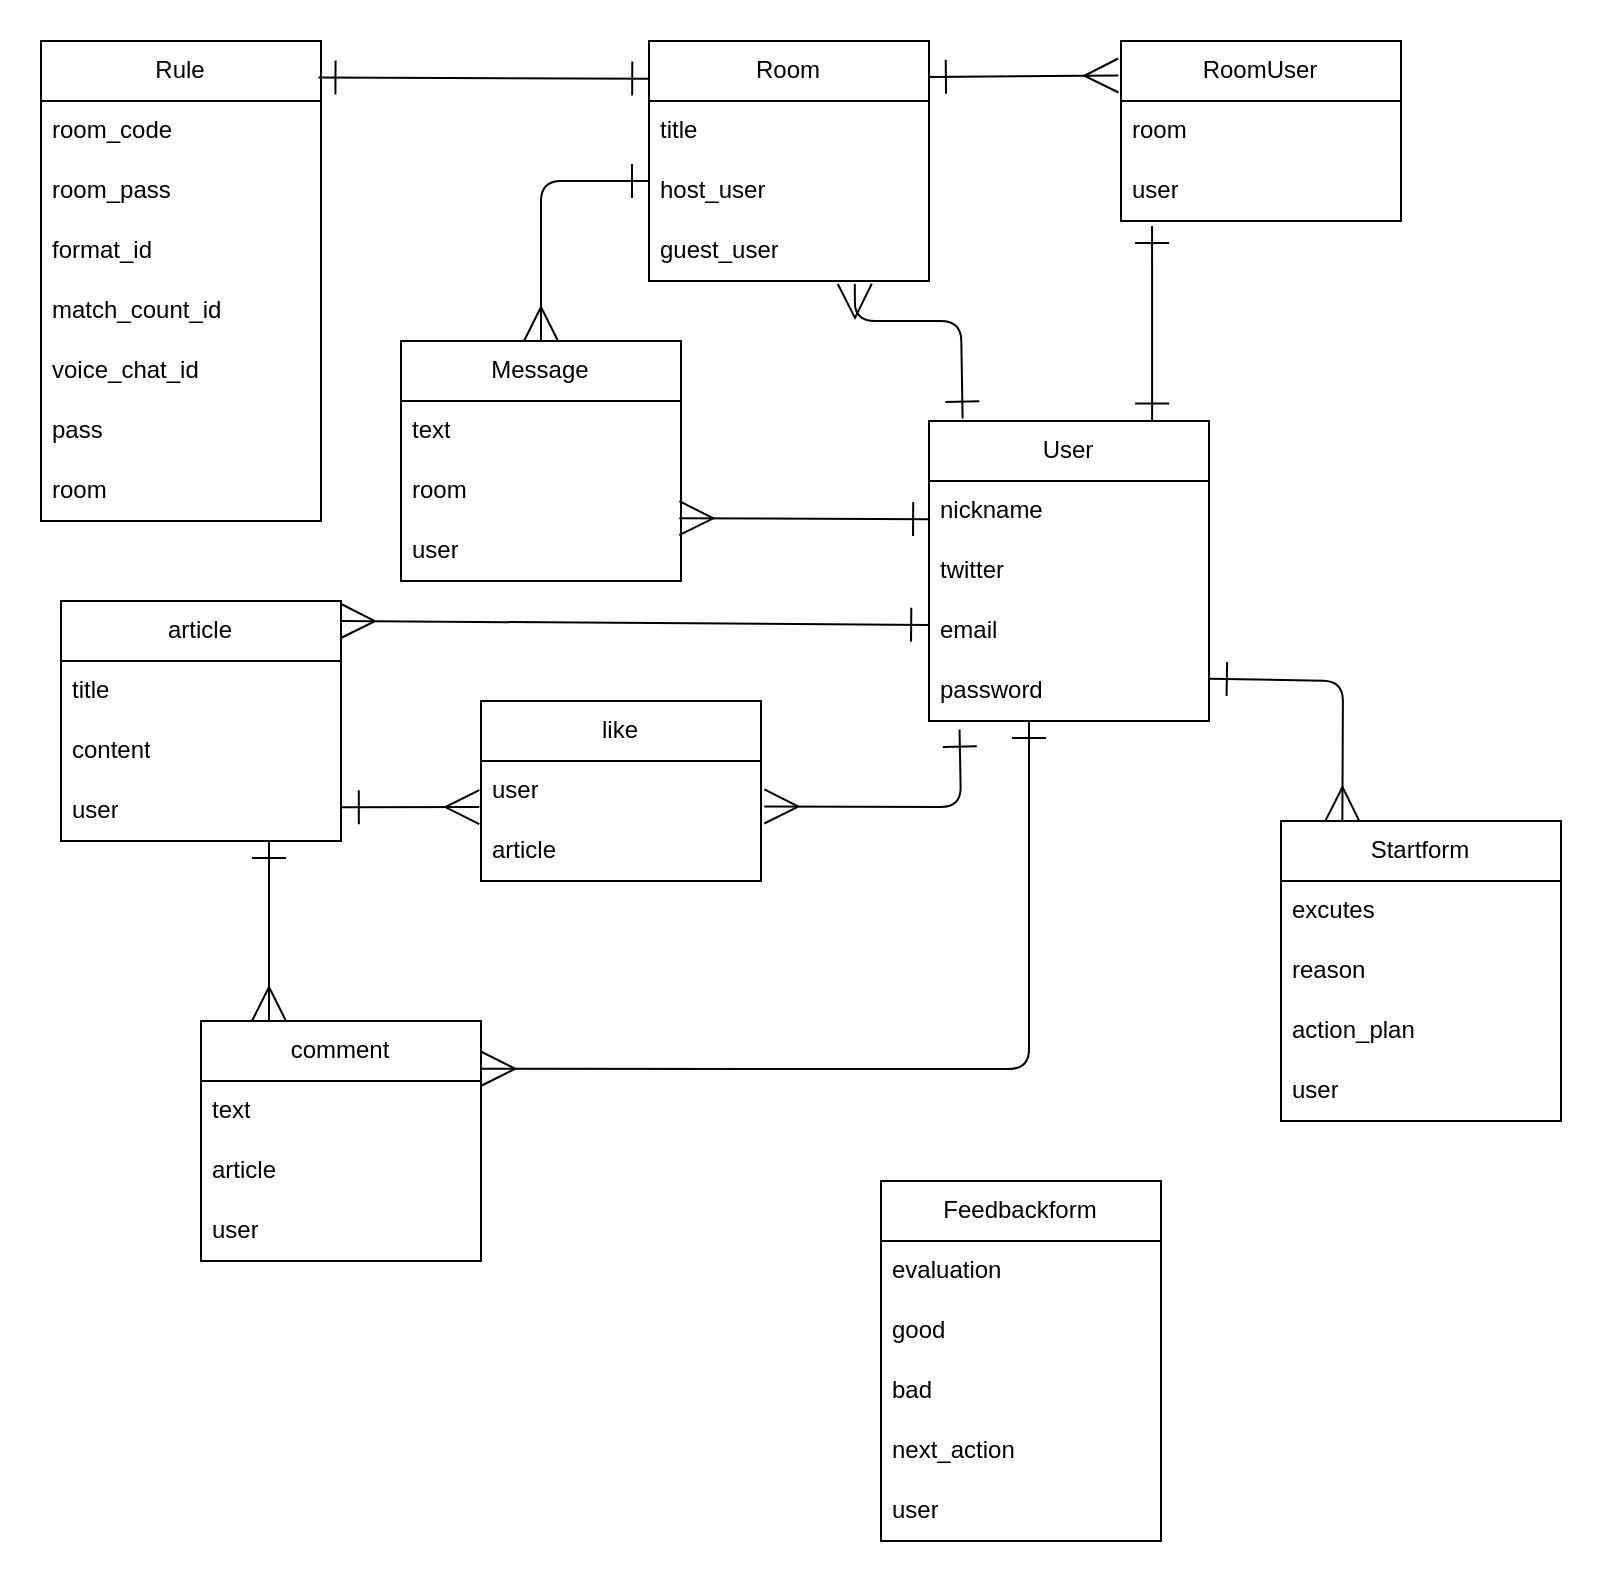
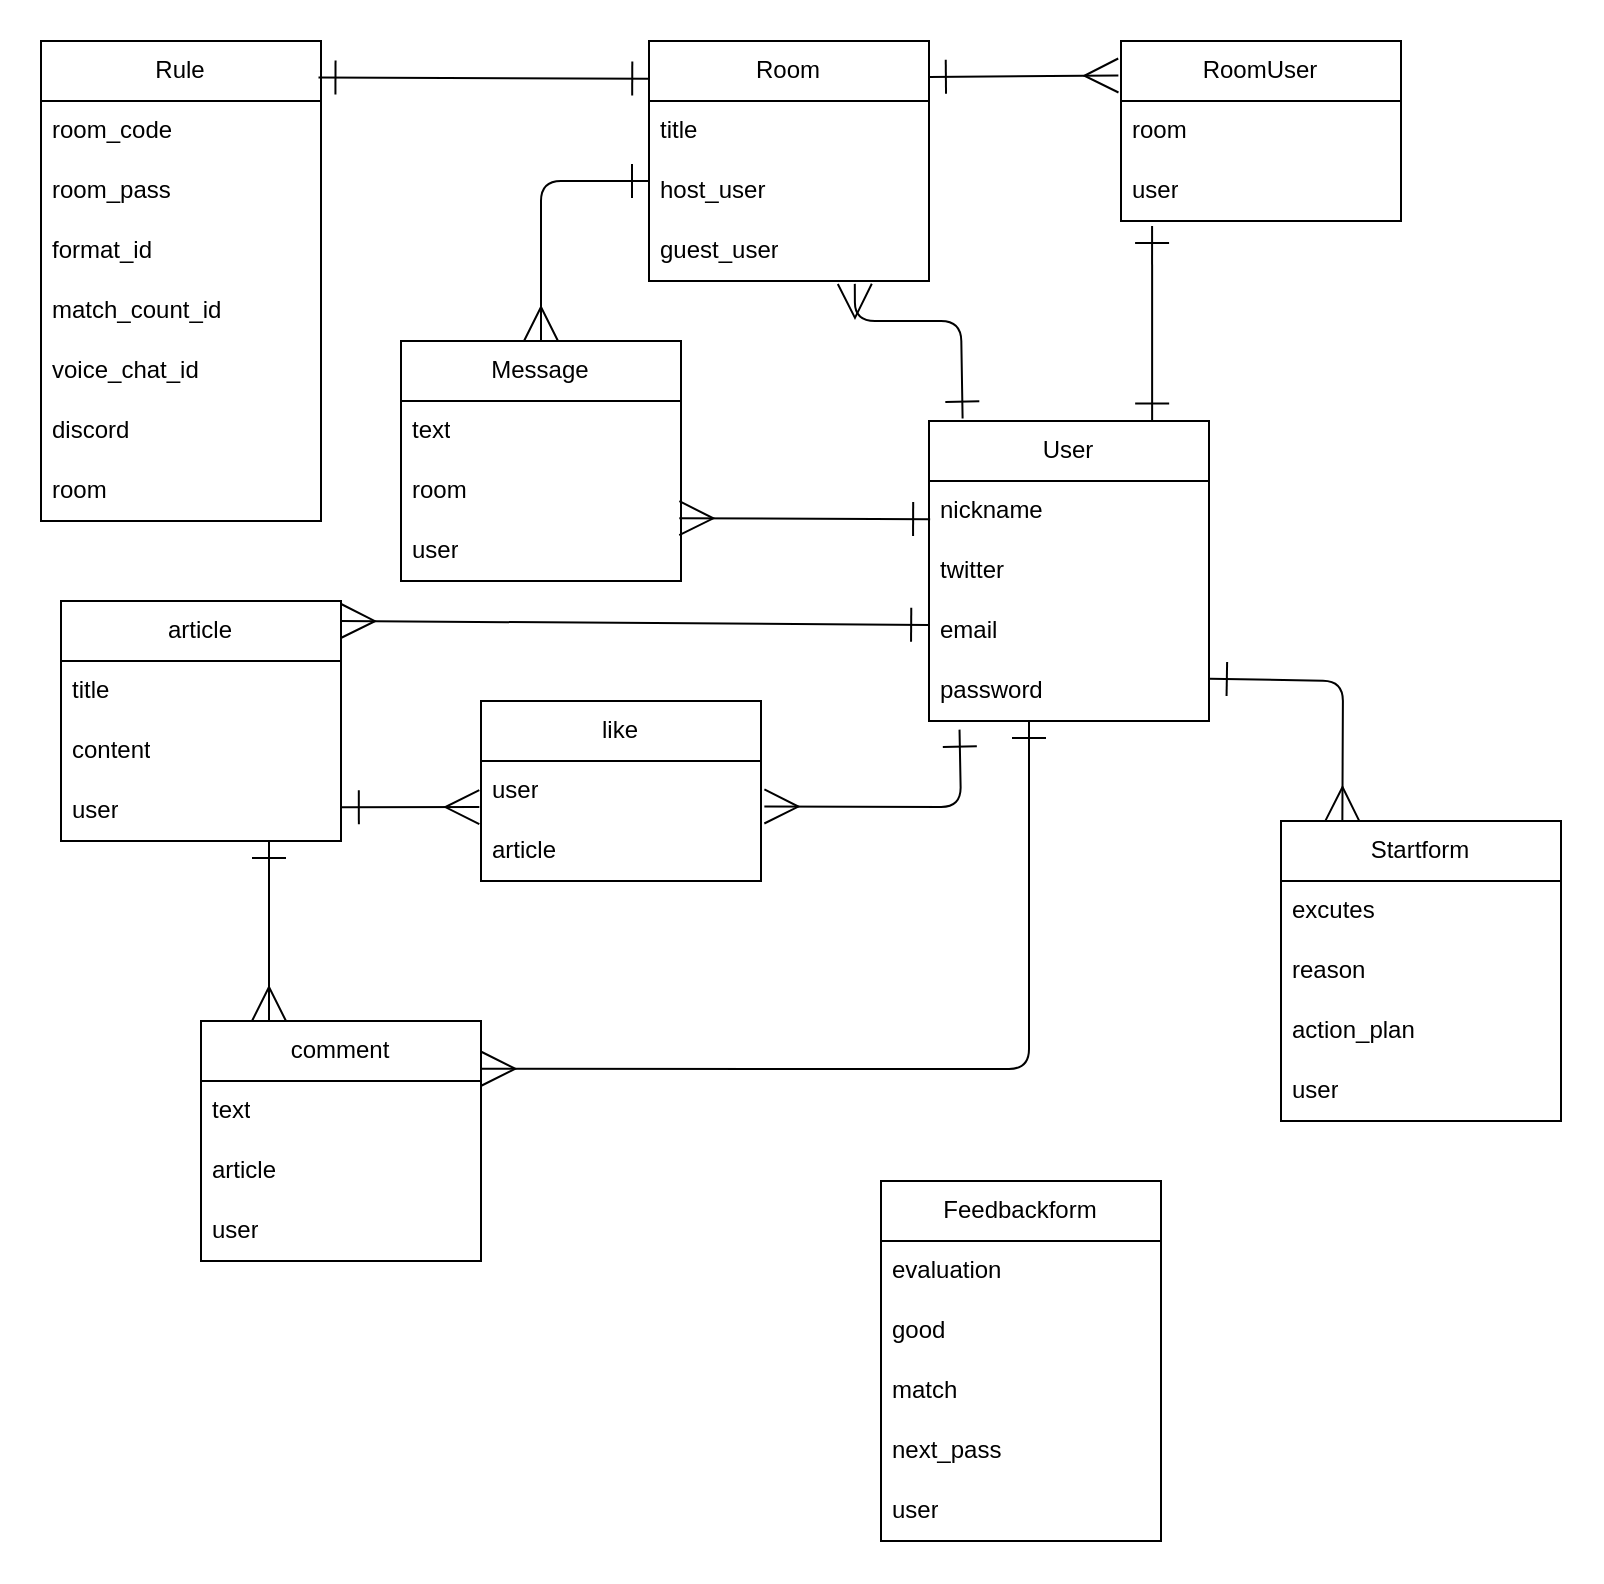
(80, 431) -> (97, 431)
(913, 1391) -> (927, 1391)
(964, 1451) -> (953, 1451)
